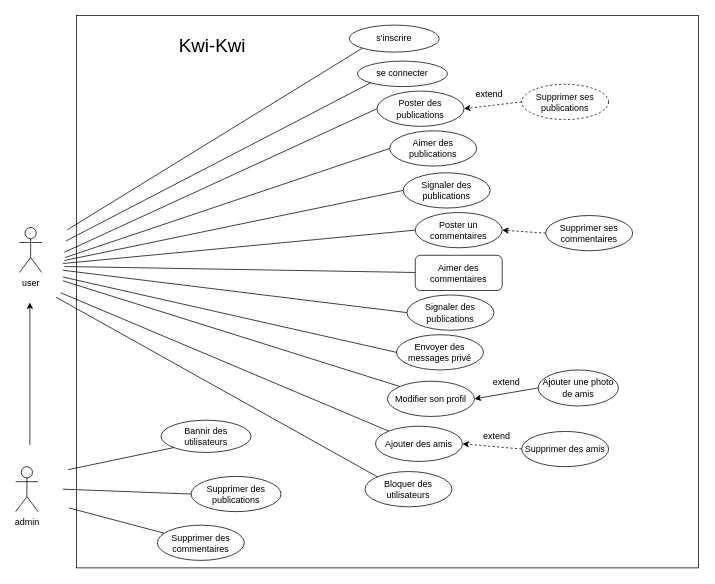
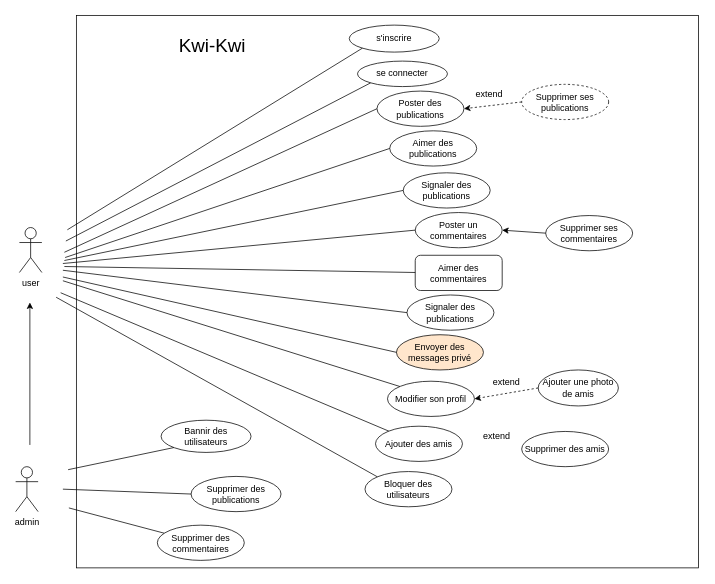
(526, 232) -> (526, 232)
(440, 353) -> (440, 353)
(508, 393) -> (508, 393)
(492, 447) -> none
